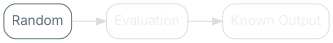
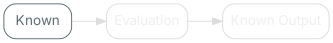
(38, 21) -> (38, 21)
